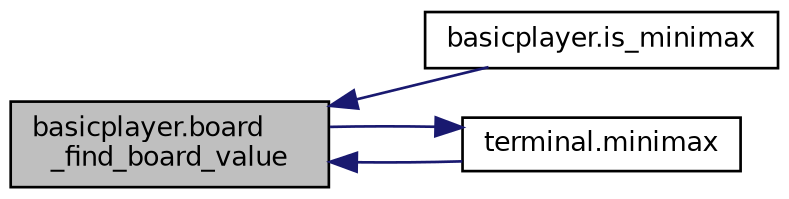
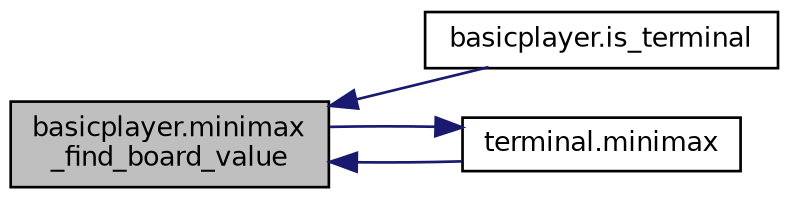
(602, 40) -> (602, 40)
(170, 144) -> (170, 144)
